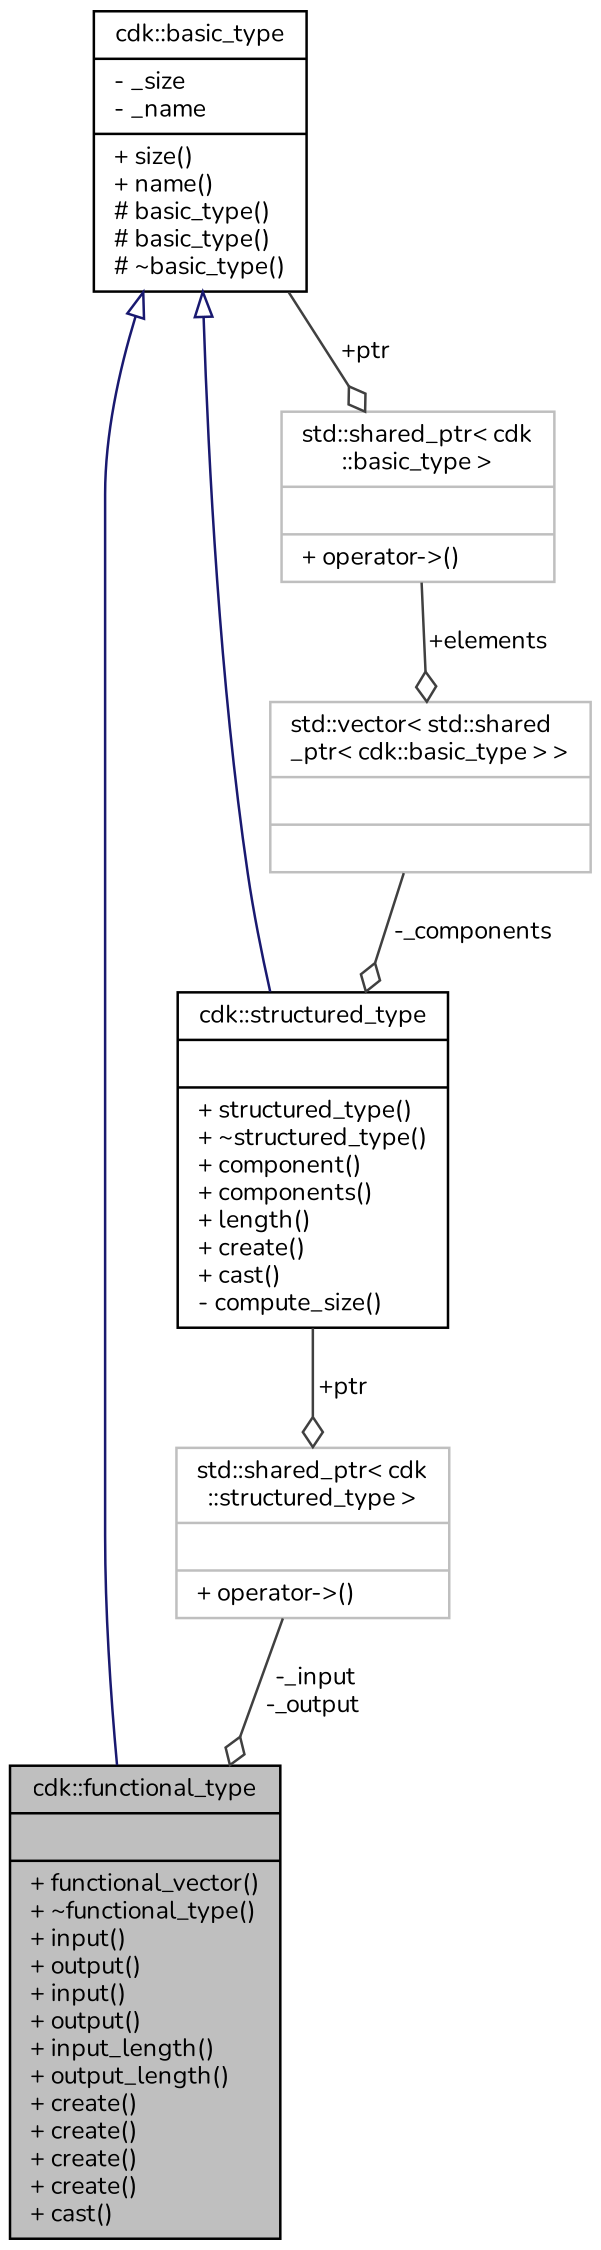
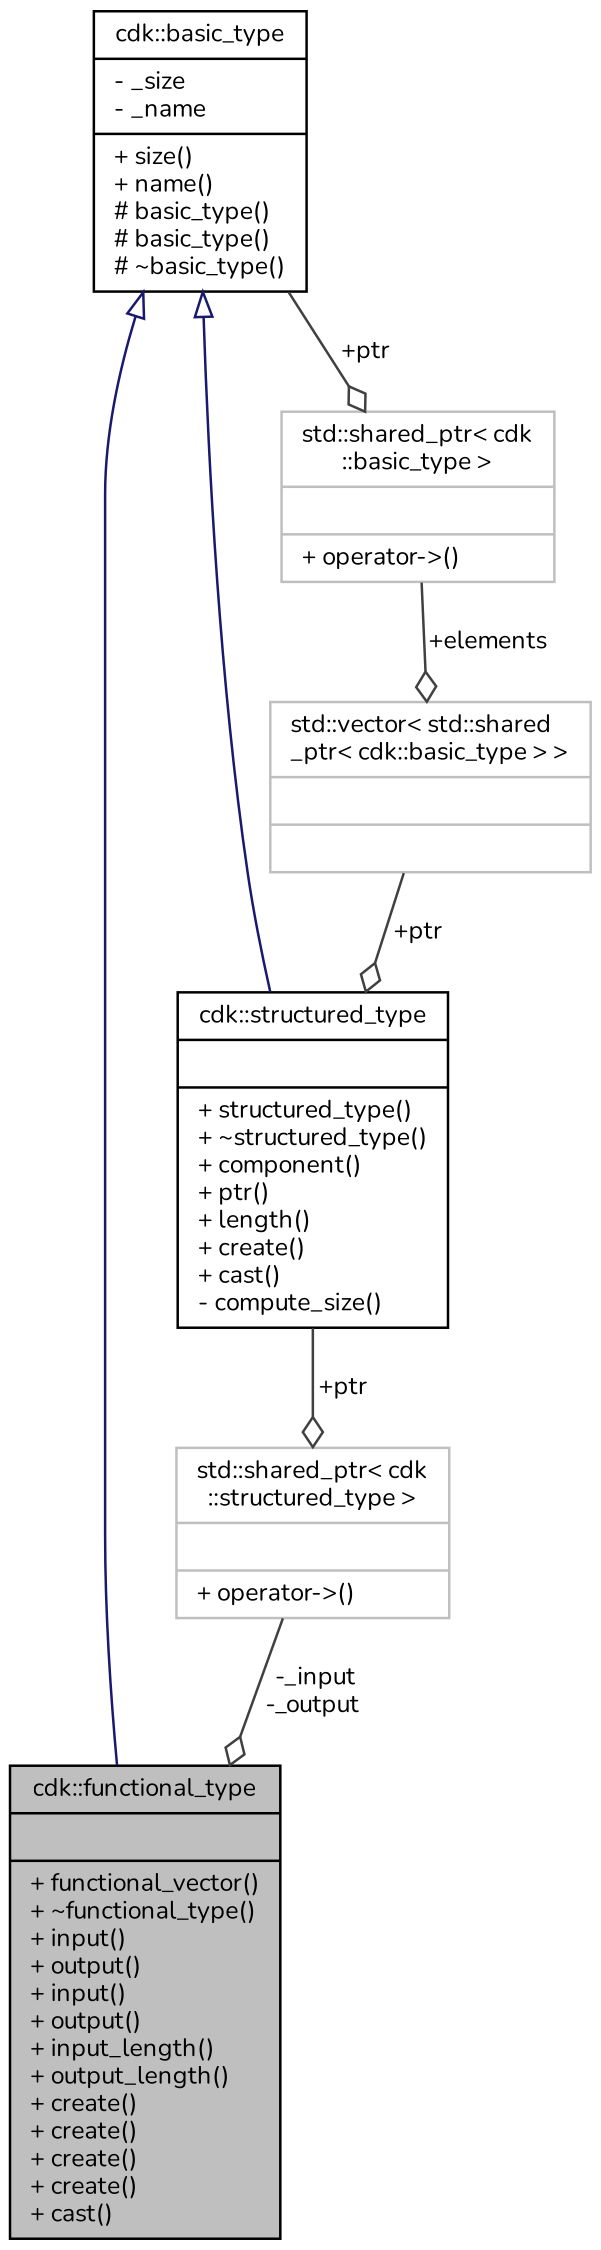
(471, 932) -> (415, 932)
(285, 1193) -> (234, 1193)
